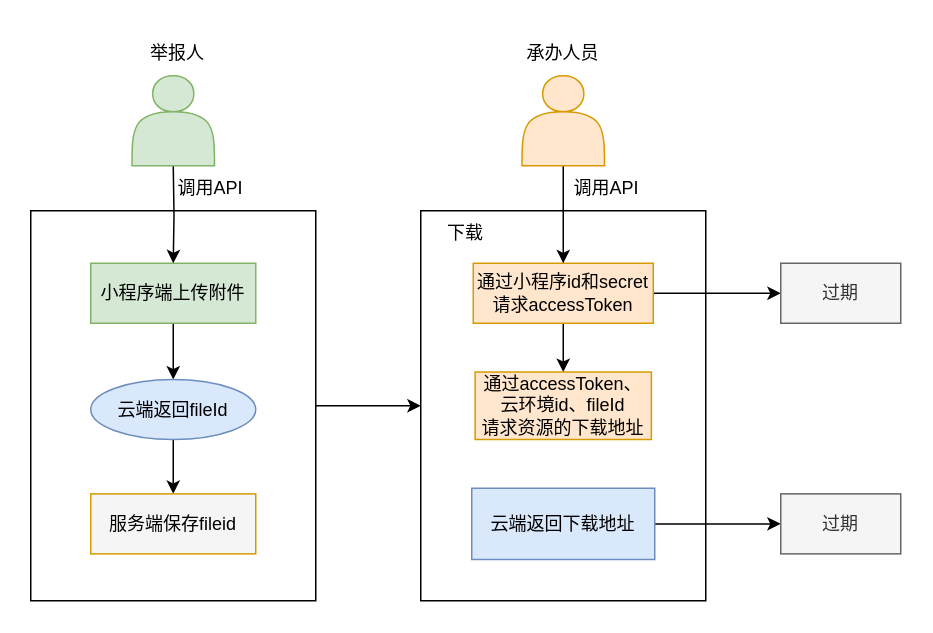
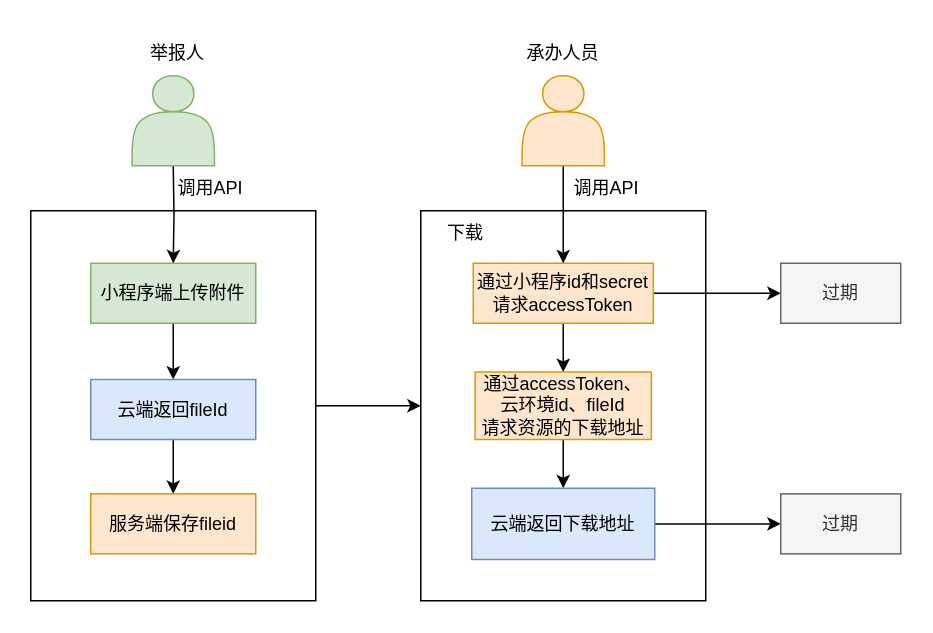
(173, 410) -> (173, 410)
none -> (563, 459)
(173, 524) -> (173, 524)
